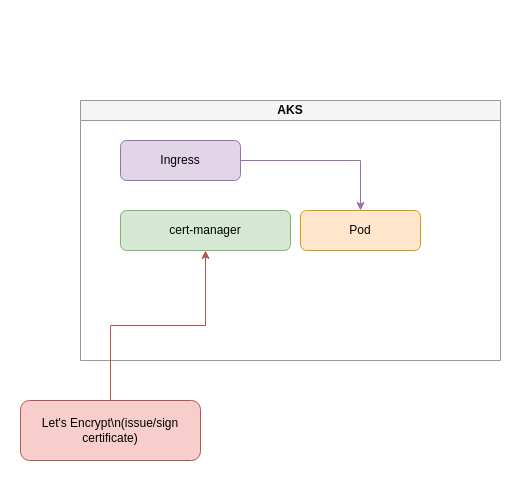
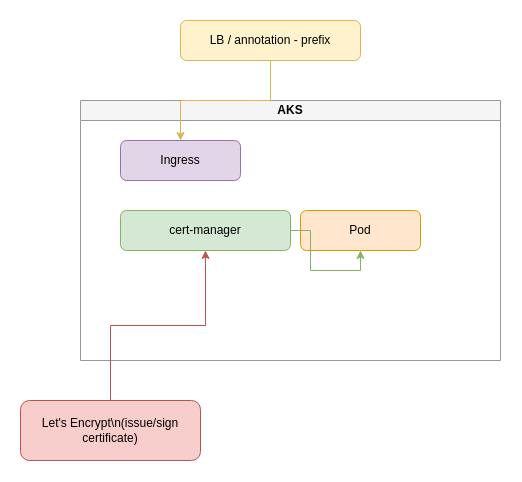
none -> (271, 41)
none -> (271, 82)
(322, 161) -> none
none -> (312, 271)
